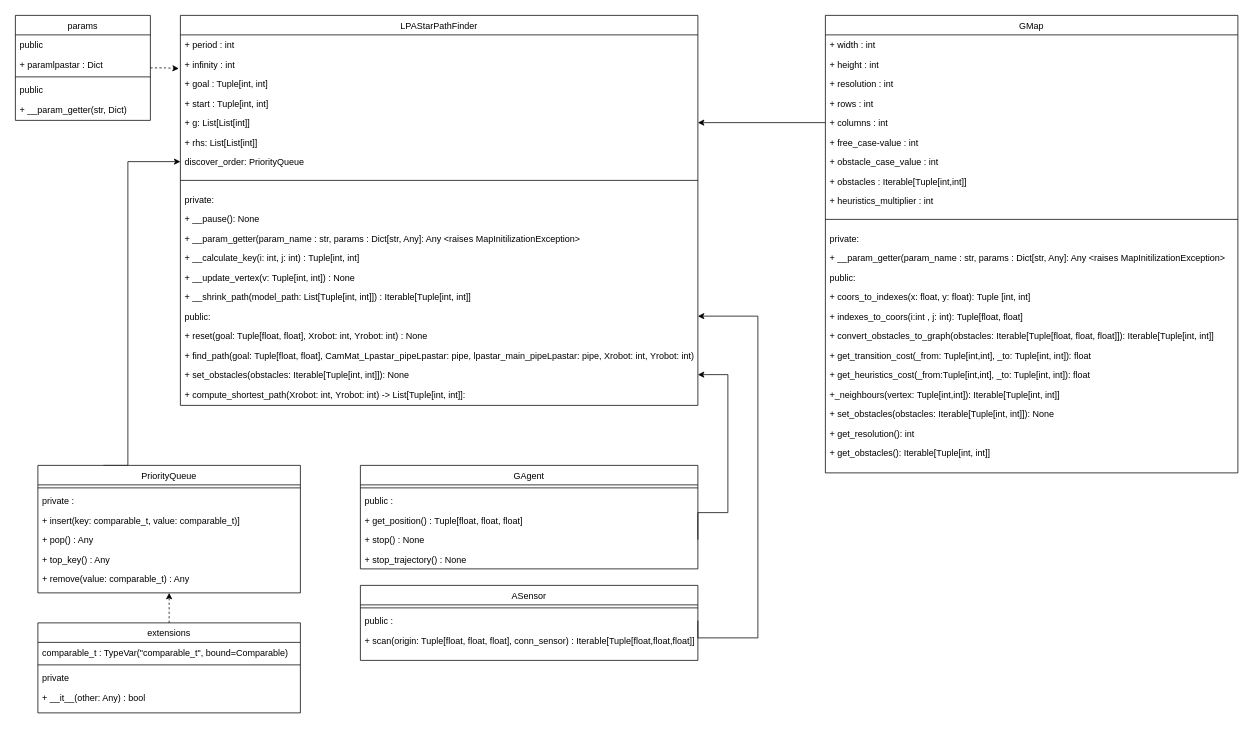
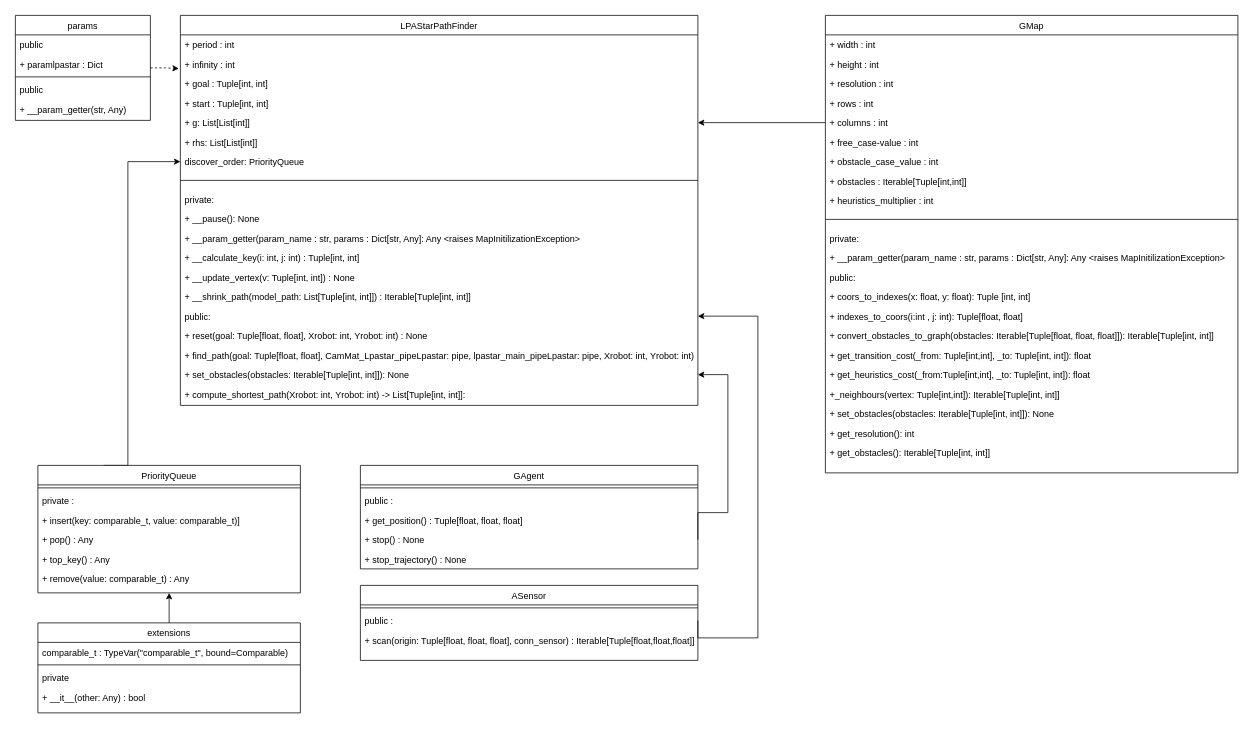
(83, 110) -> (82, 110)
(169, 610) -> (169, 610)
